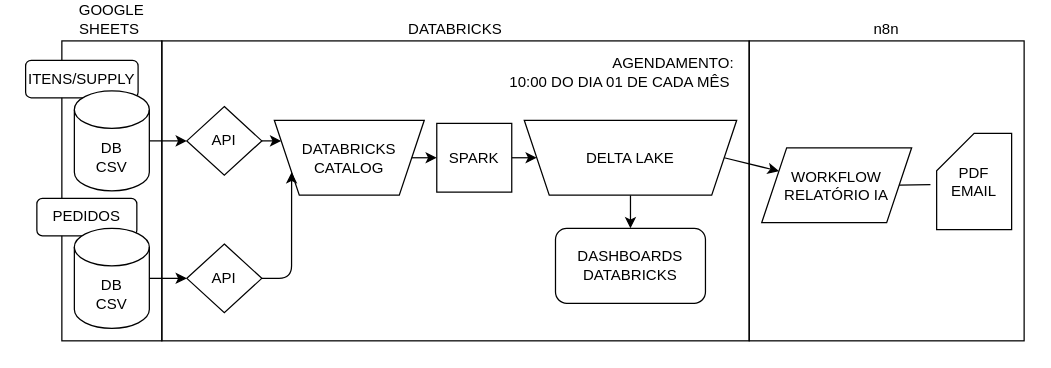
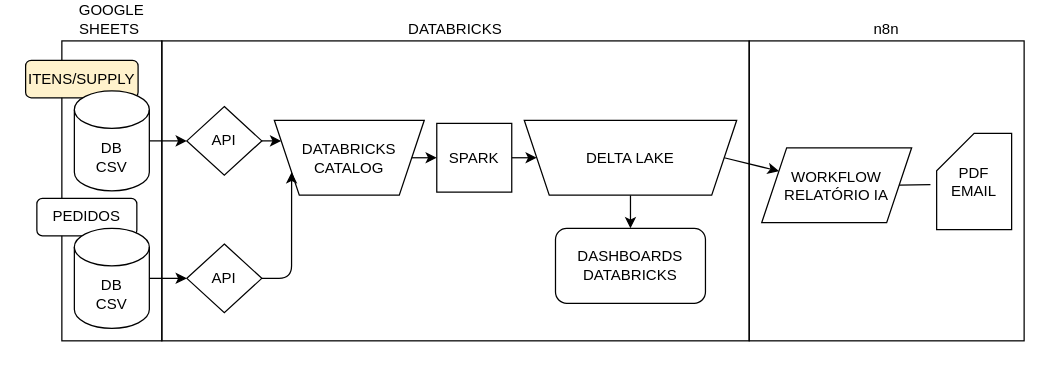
(606, 72) -> none
(82, 79) -> (82, 79)
